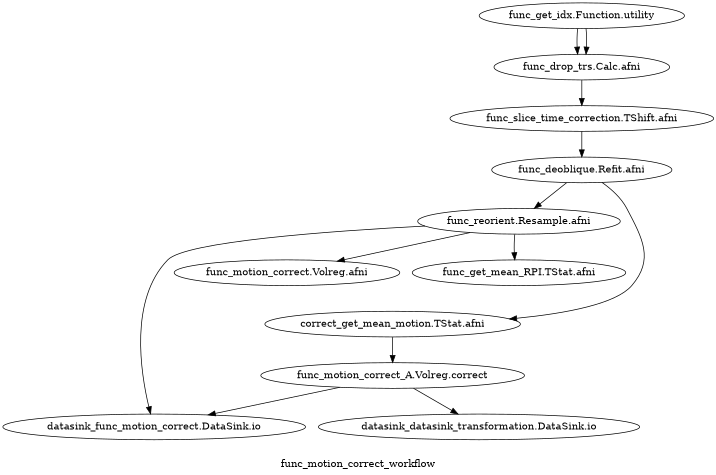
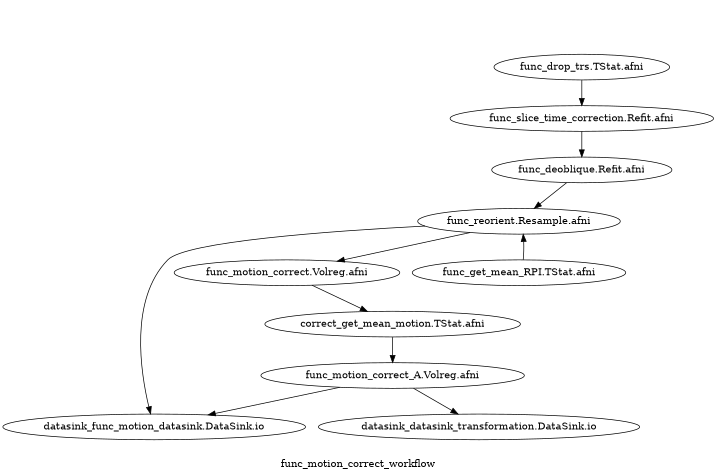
(582, 16) -> none
(582, 67) -> (582, 67)
(582, 119) -> (582, 119)
(514, 243) -> (524, 251)
(631, 286) -> (336, 297)
(393, 376) -> (393, 376)
(154, 427) -> (154, 427)
